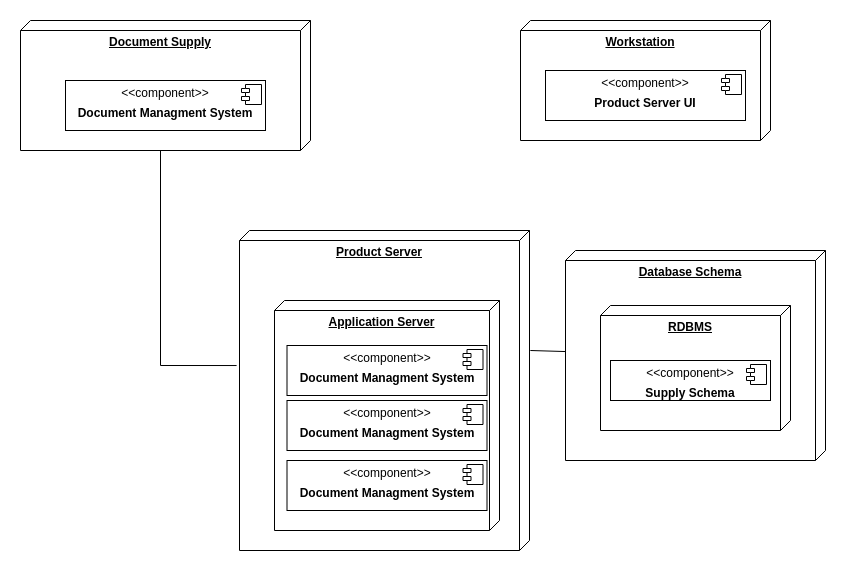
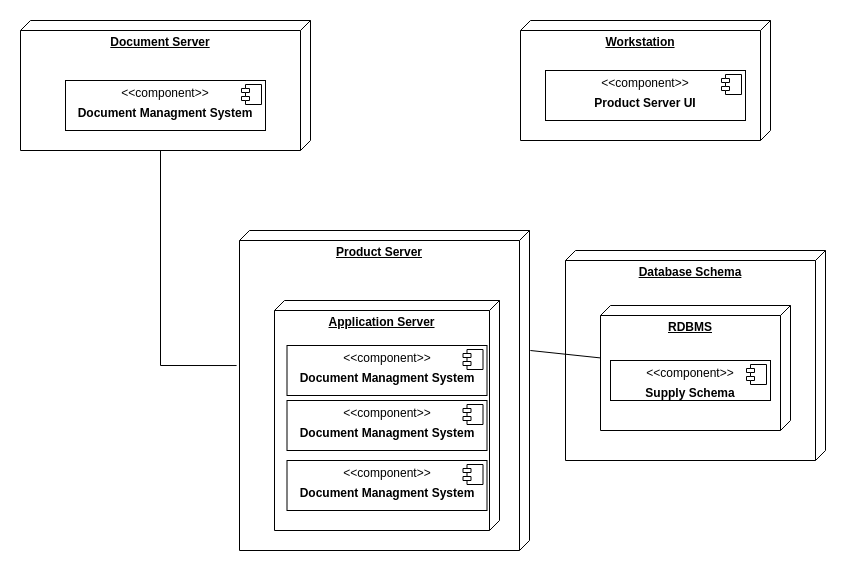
(161, 43) -> (161, 43)
(550, 351) -> (566, 354)
